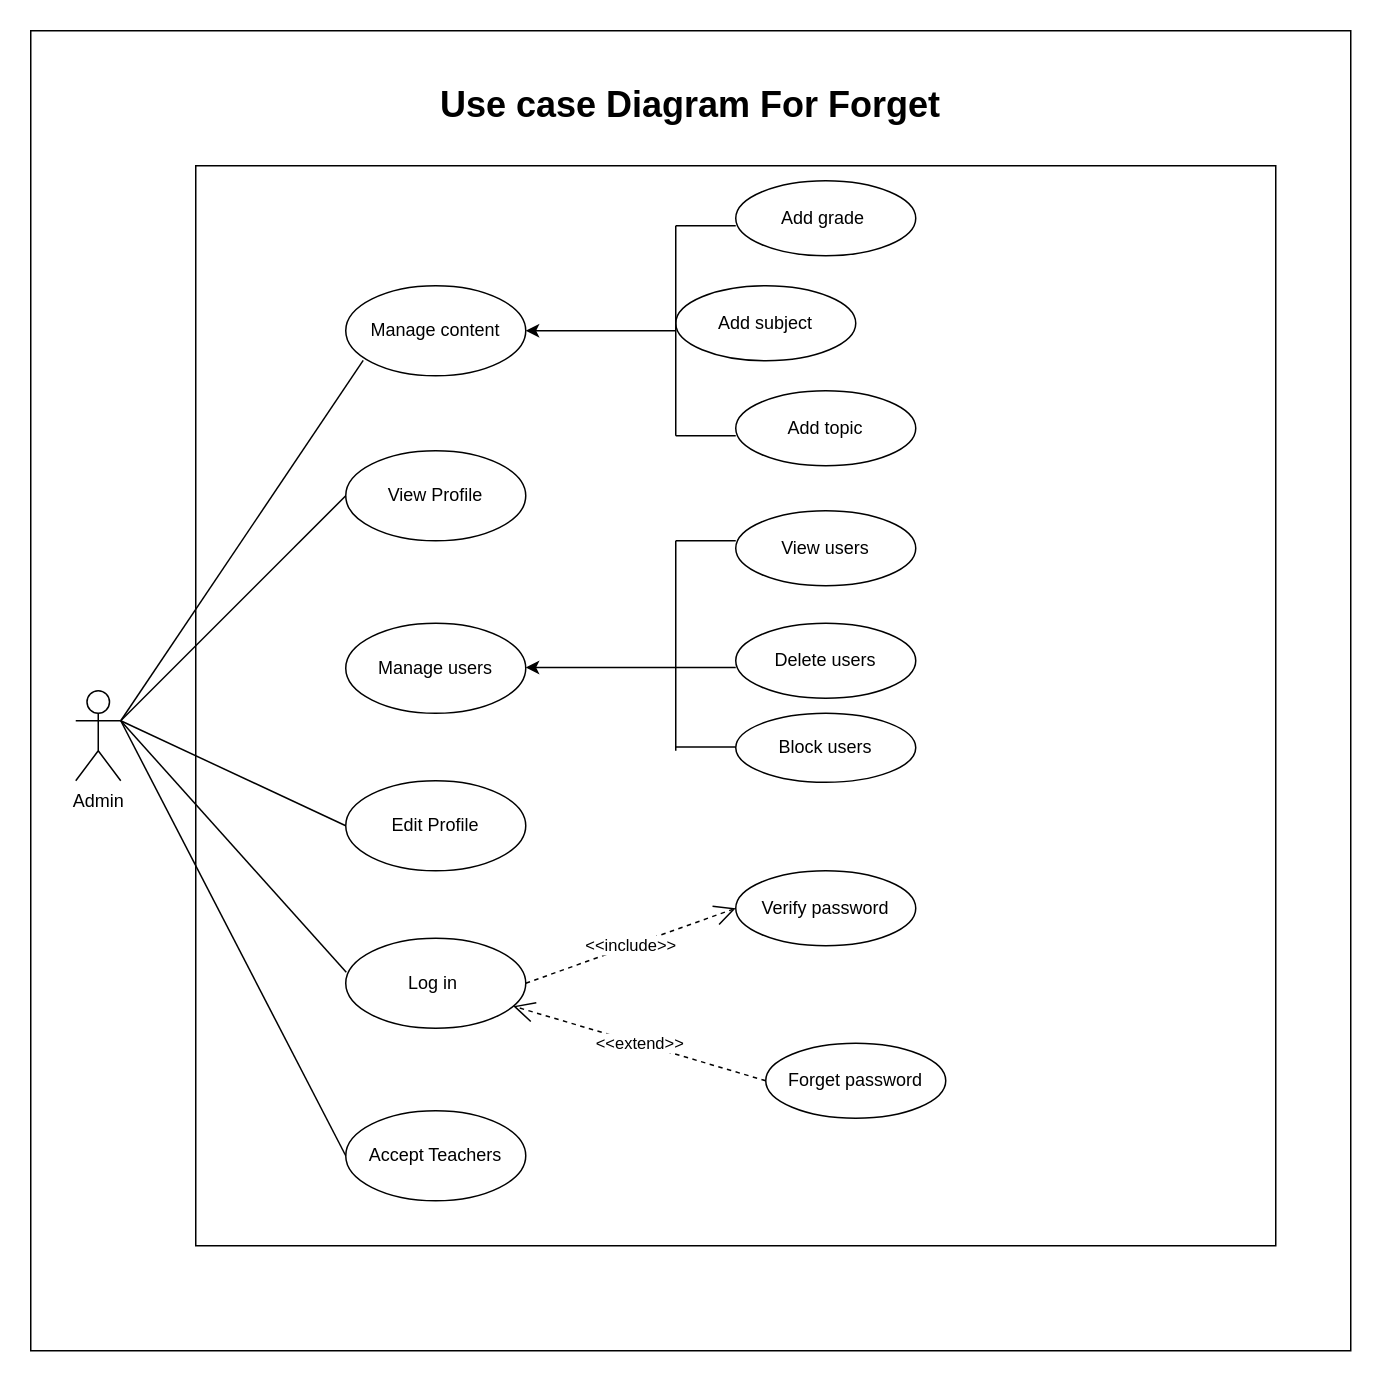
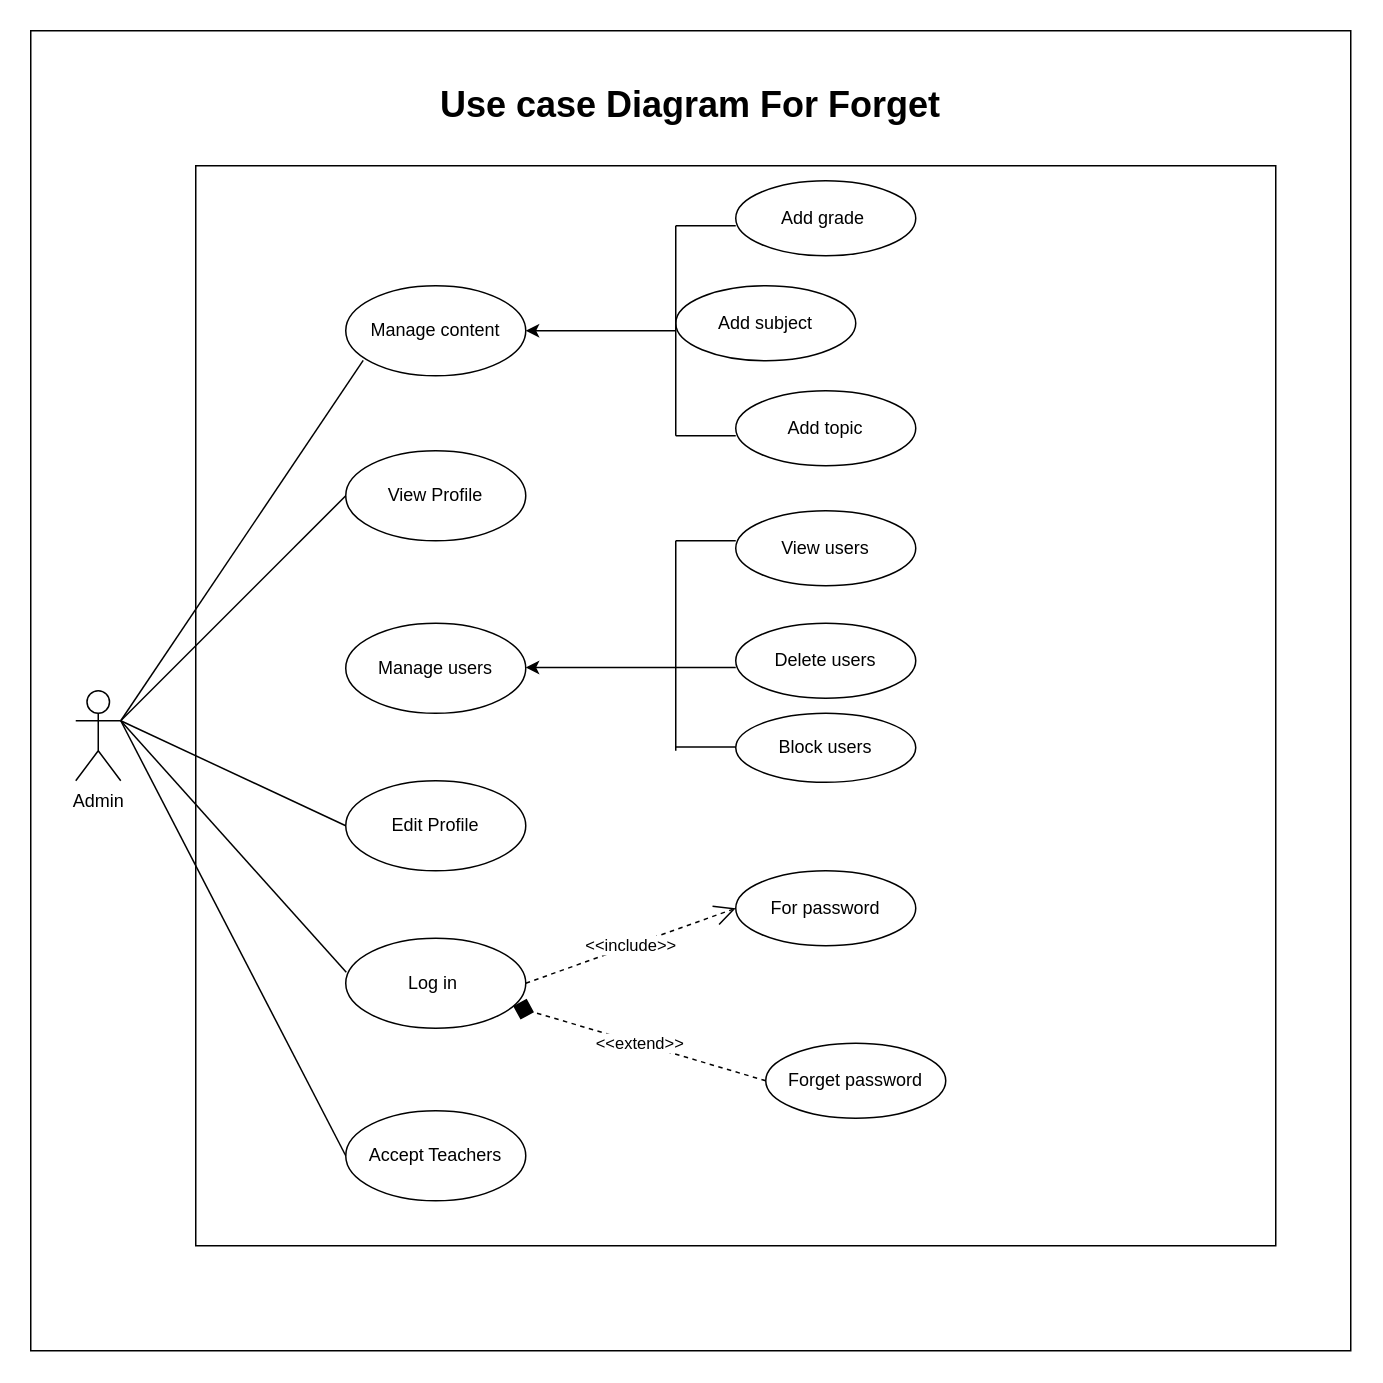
(826, 908) -> (826, 908)
(526, 1010) -> (534, 1012)
